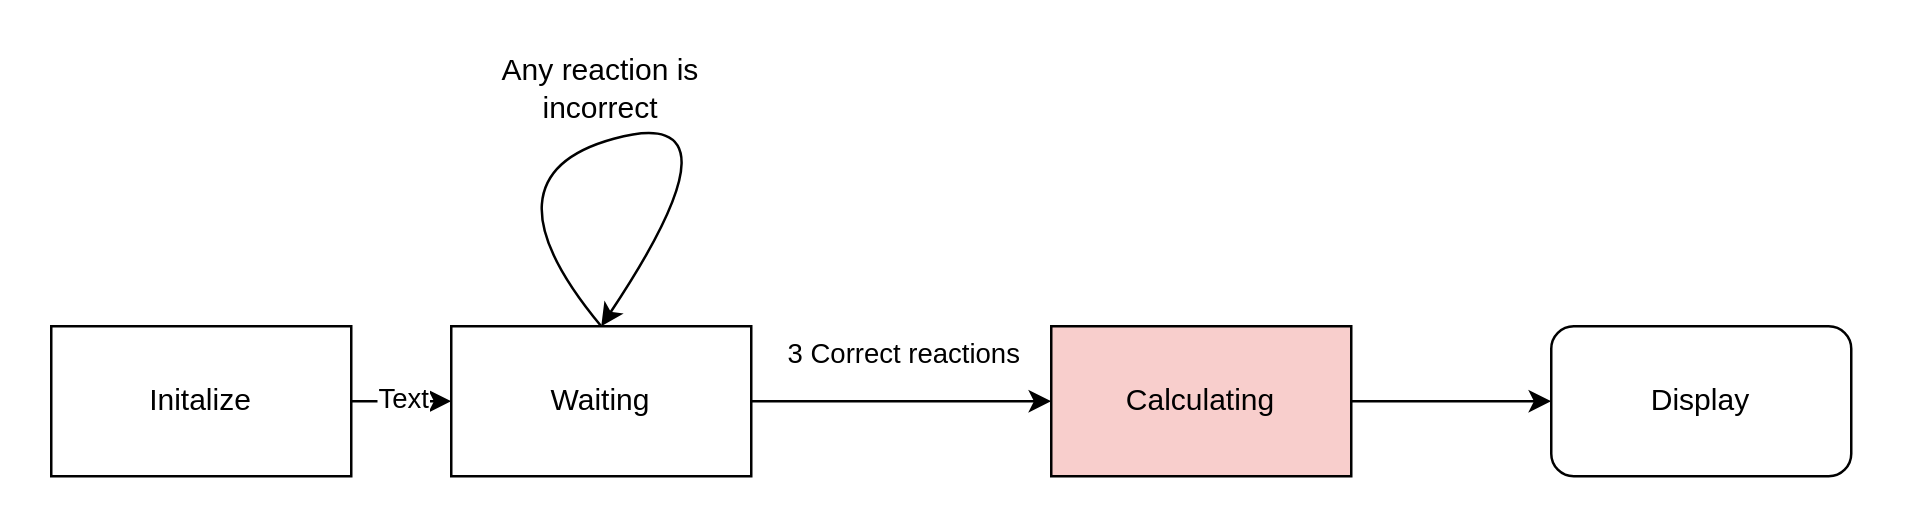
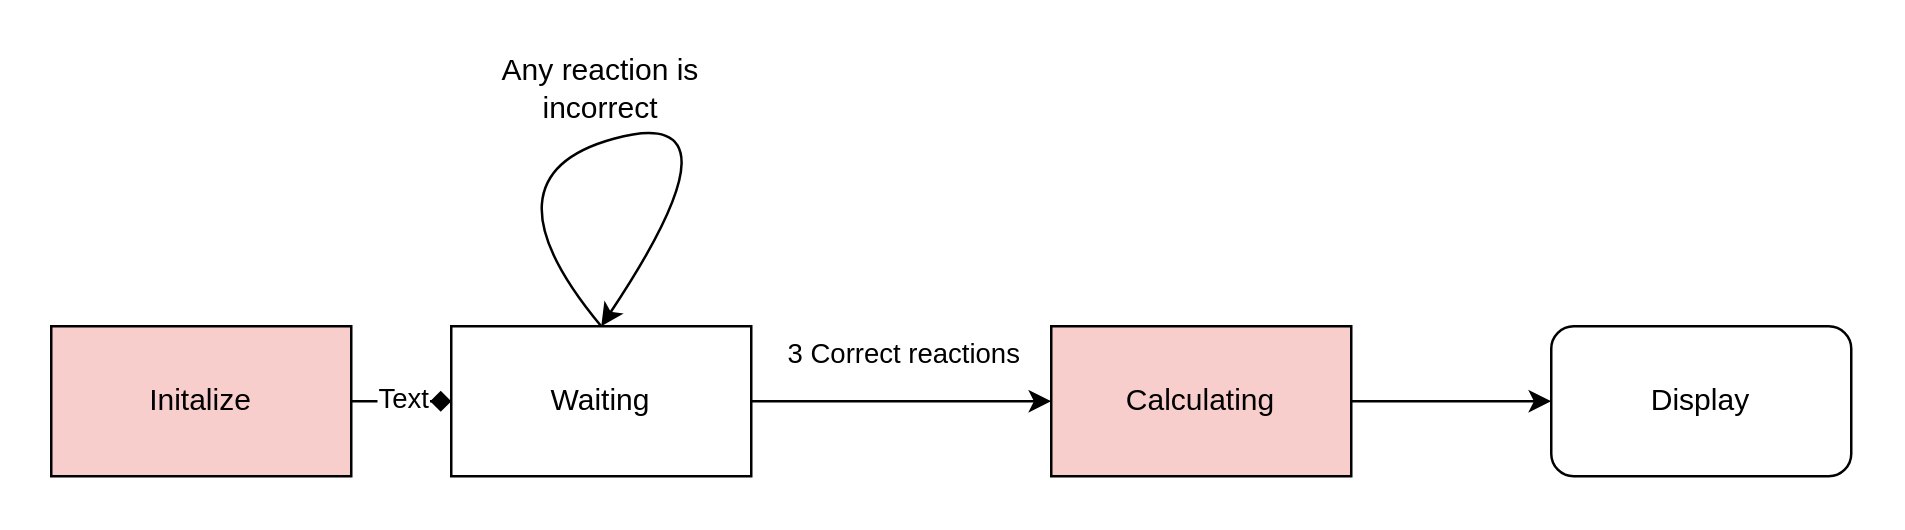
(201, 401) -> (201, 401)
(432, 401) -> (431, 401)
